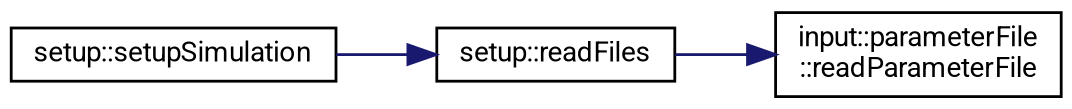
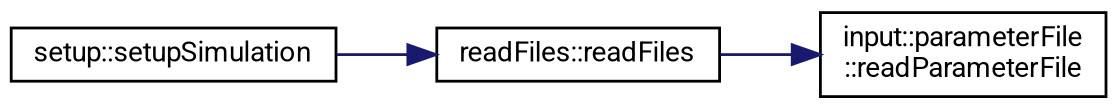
(556, 55) -> (578, 55)
